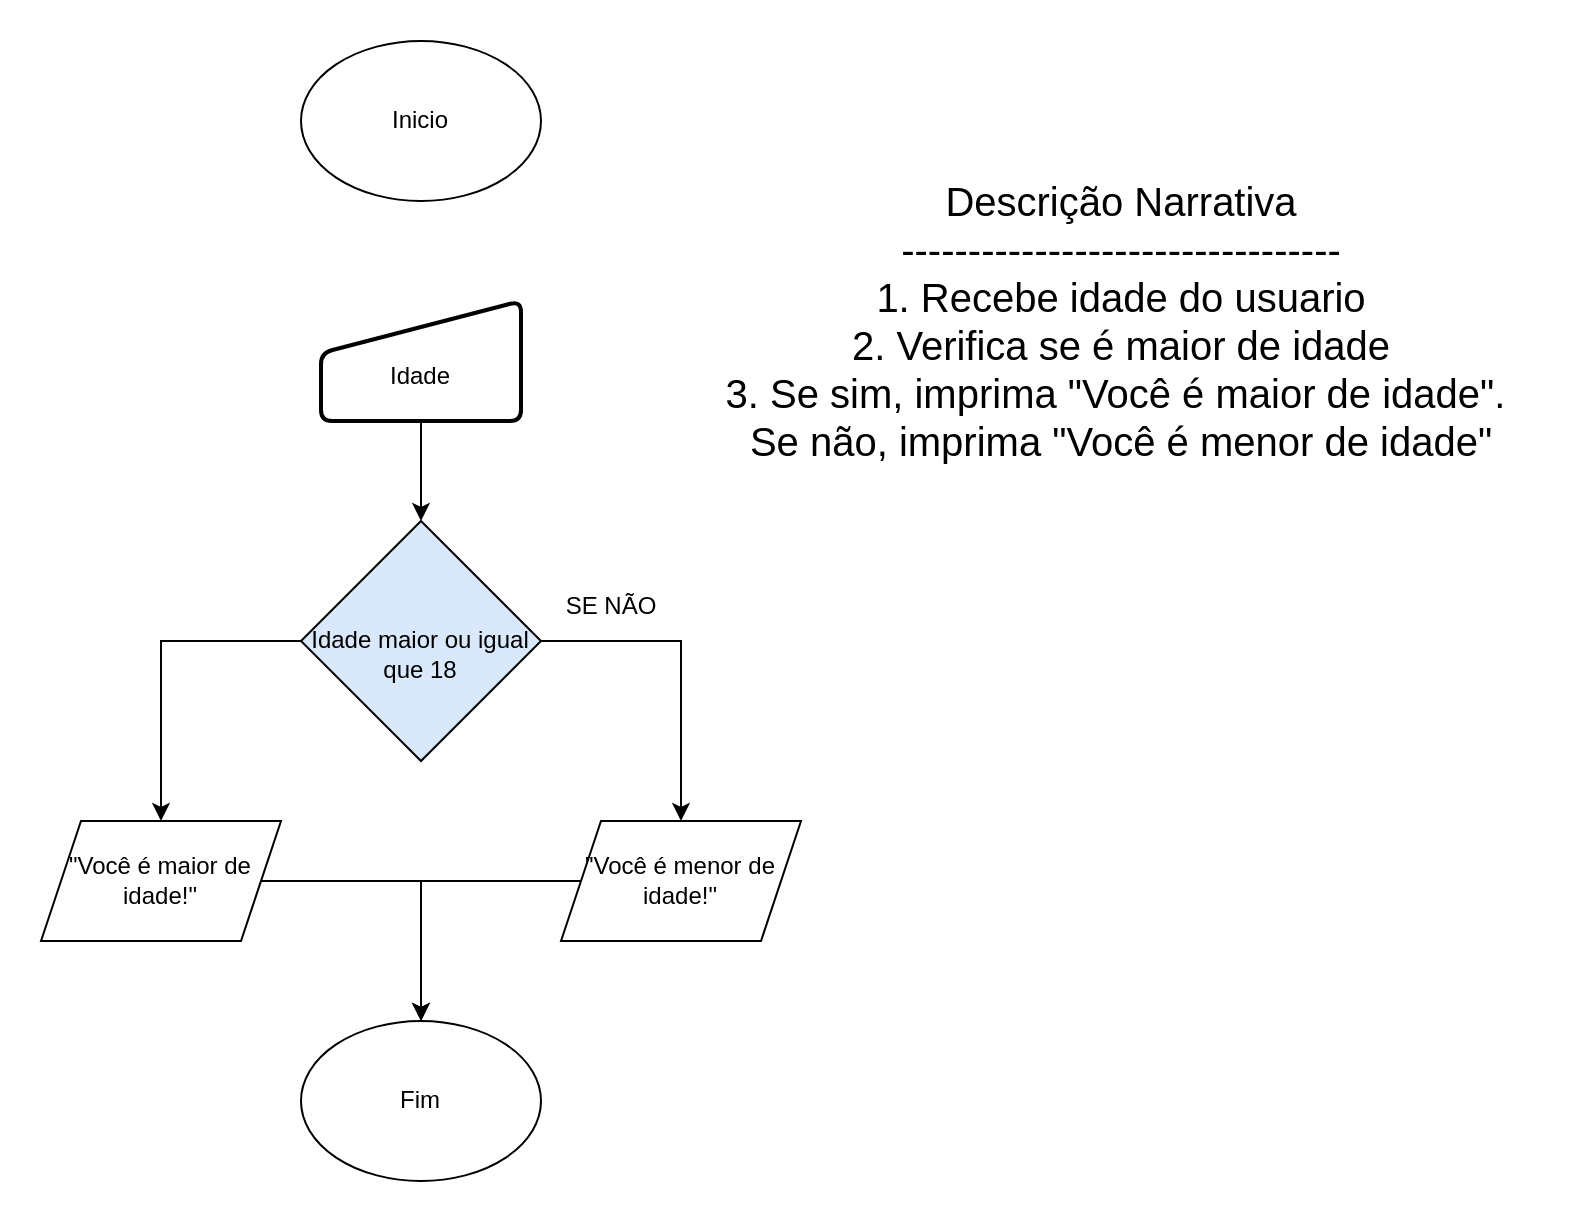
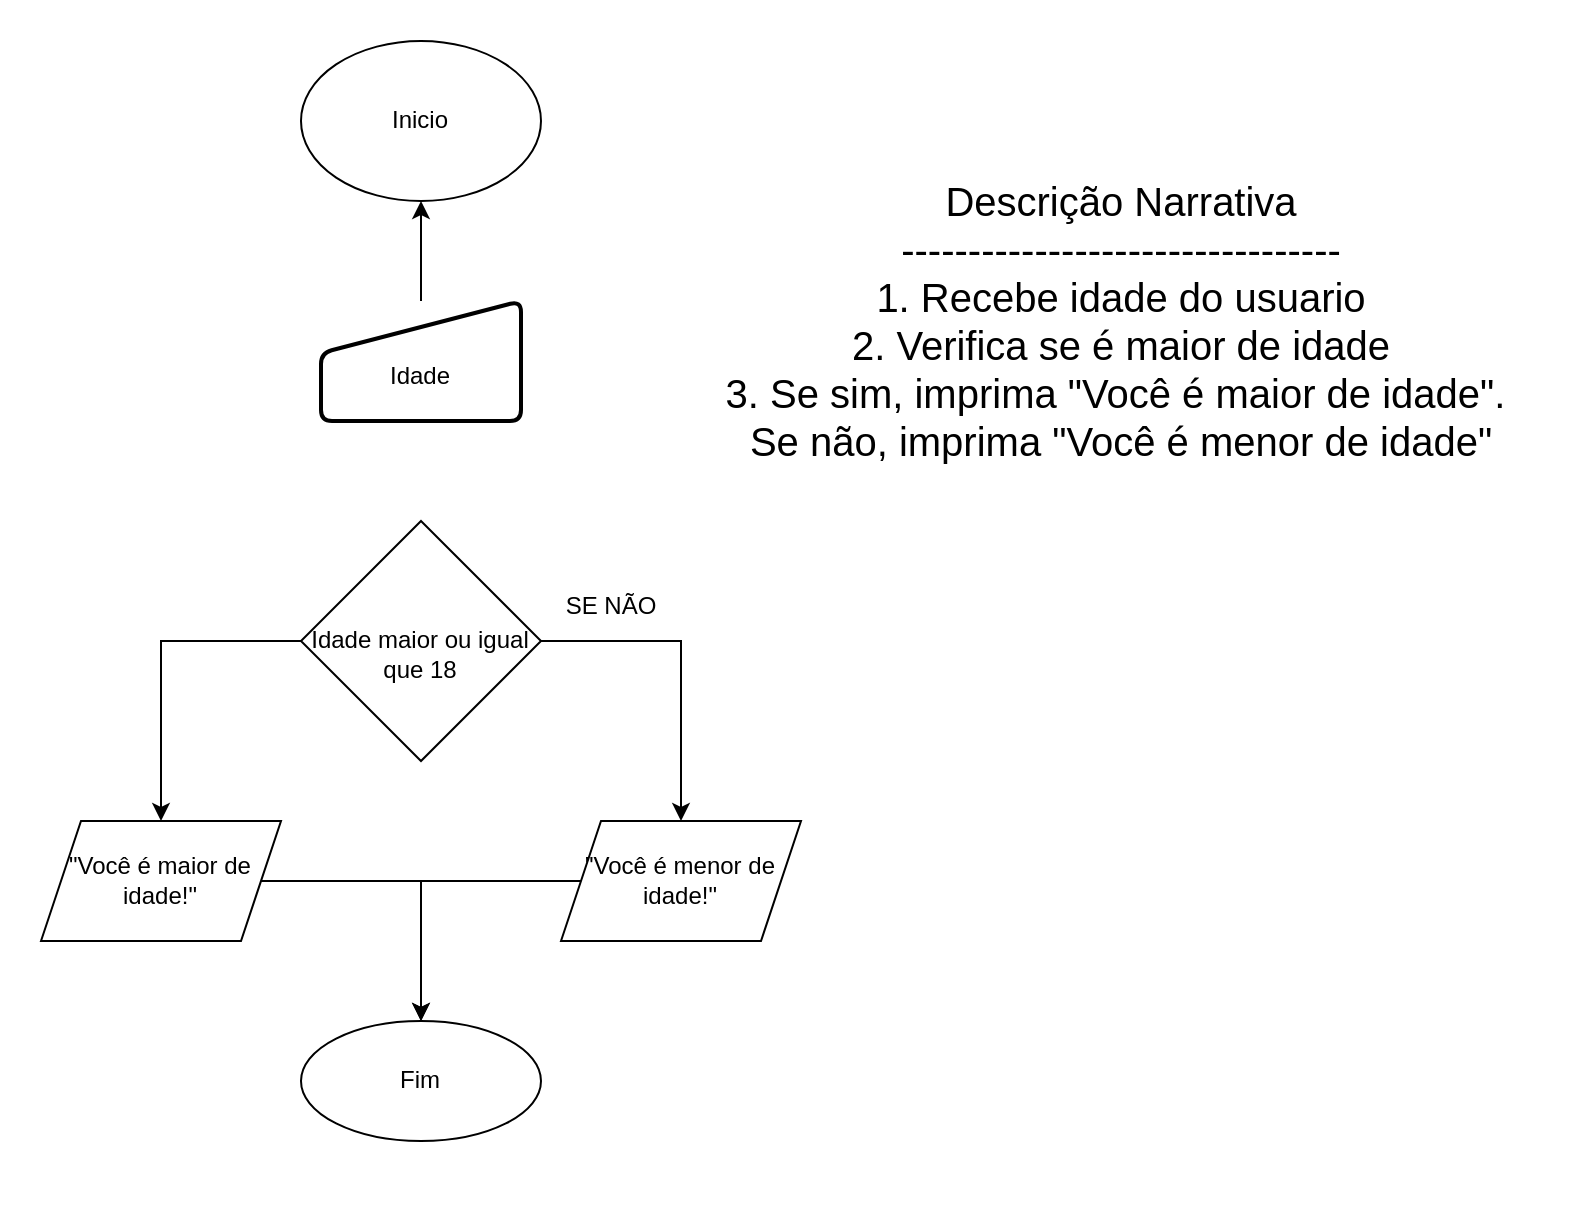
(421, 464) -> (421, 258)
(421, 641) -> (421, 641)
(421, 1101) -> (421, 1081)
